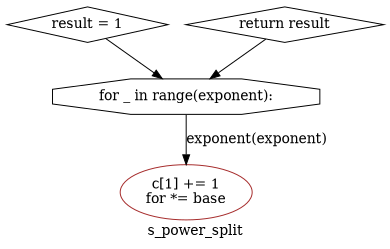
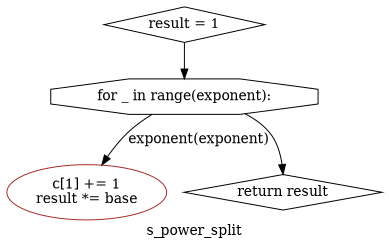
(242, 56) -> (271, 134)
(186, 192) -> (87, 192)
